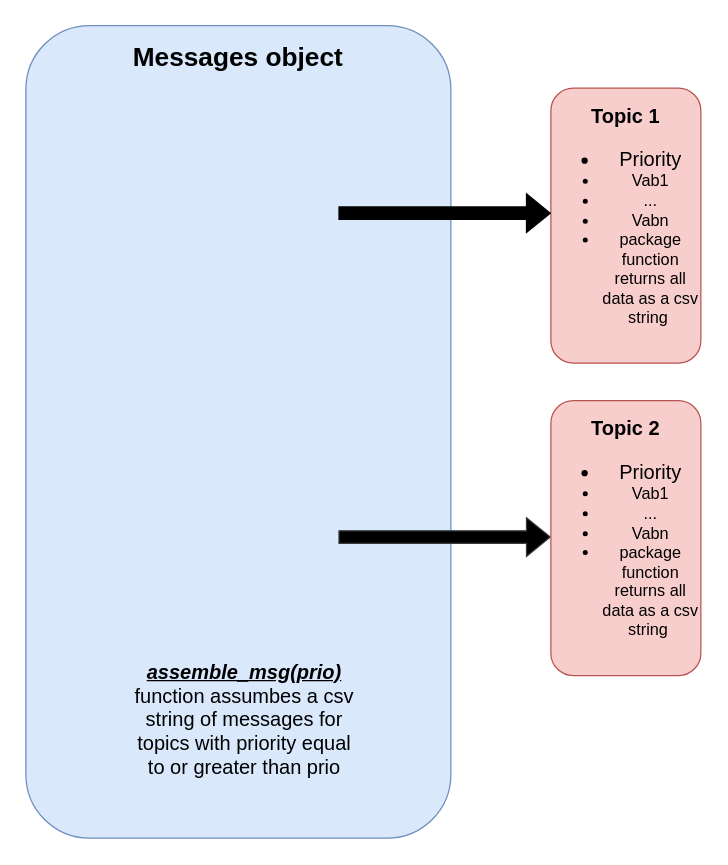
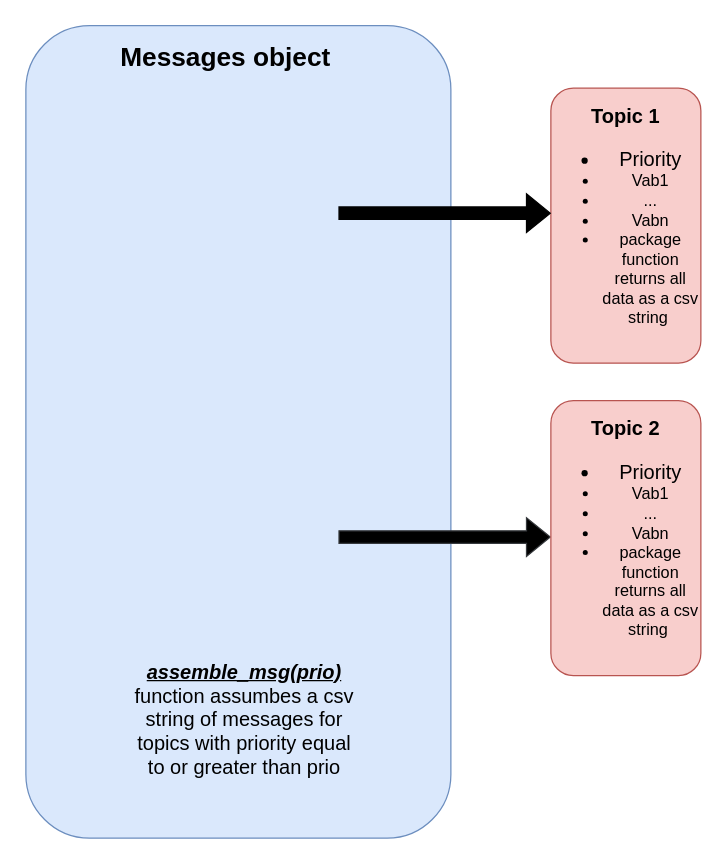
(238, 57) -> (226, 57)
